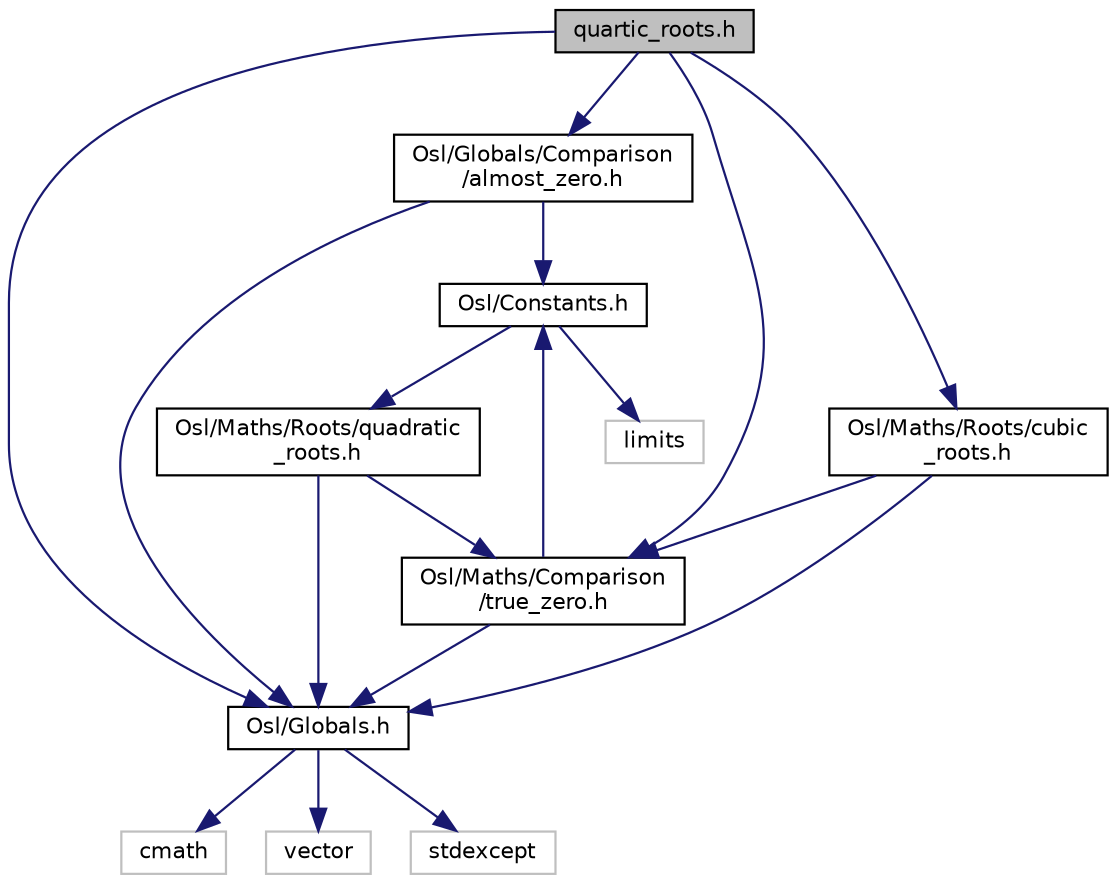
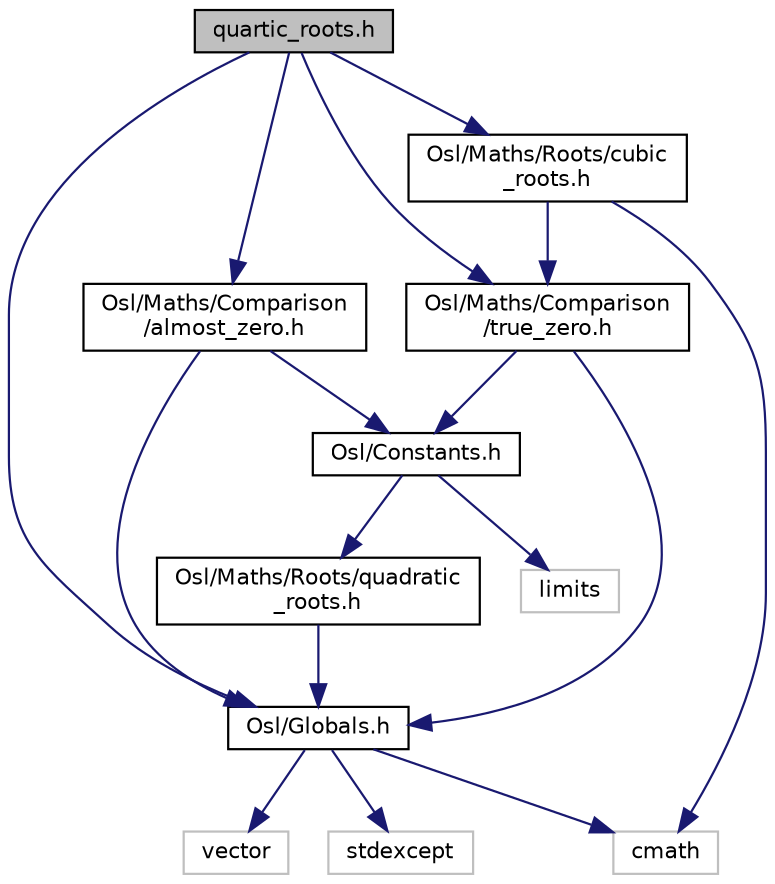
(543, 168) -> (225, 317)
(421, 510) -> none
(699, 628) -> (766, 484)
